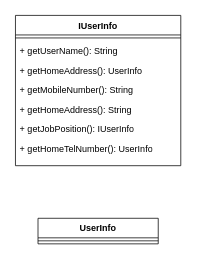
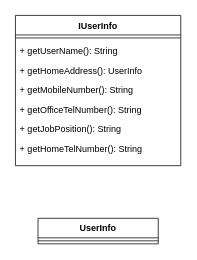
(81, 110) -> (88, 110)
(87, 130) -> (78, 130)
(91, 149) -> (85, 149)
